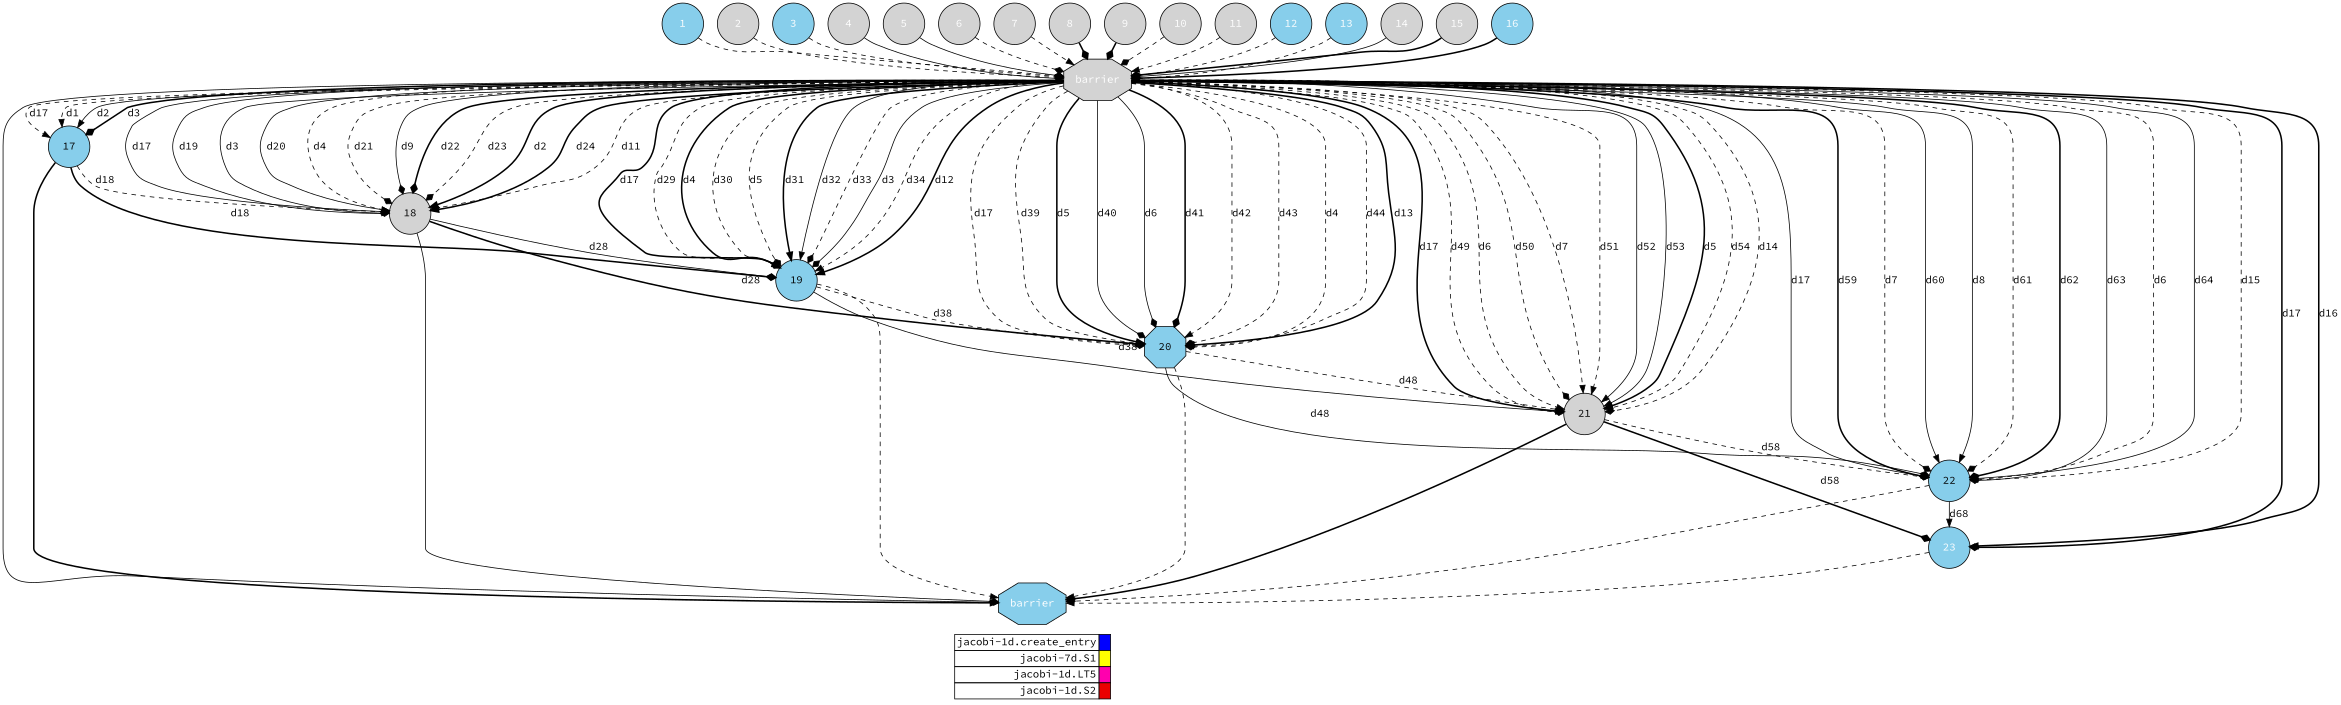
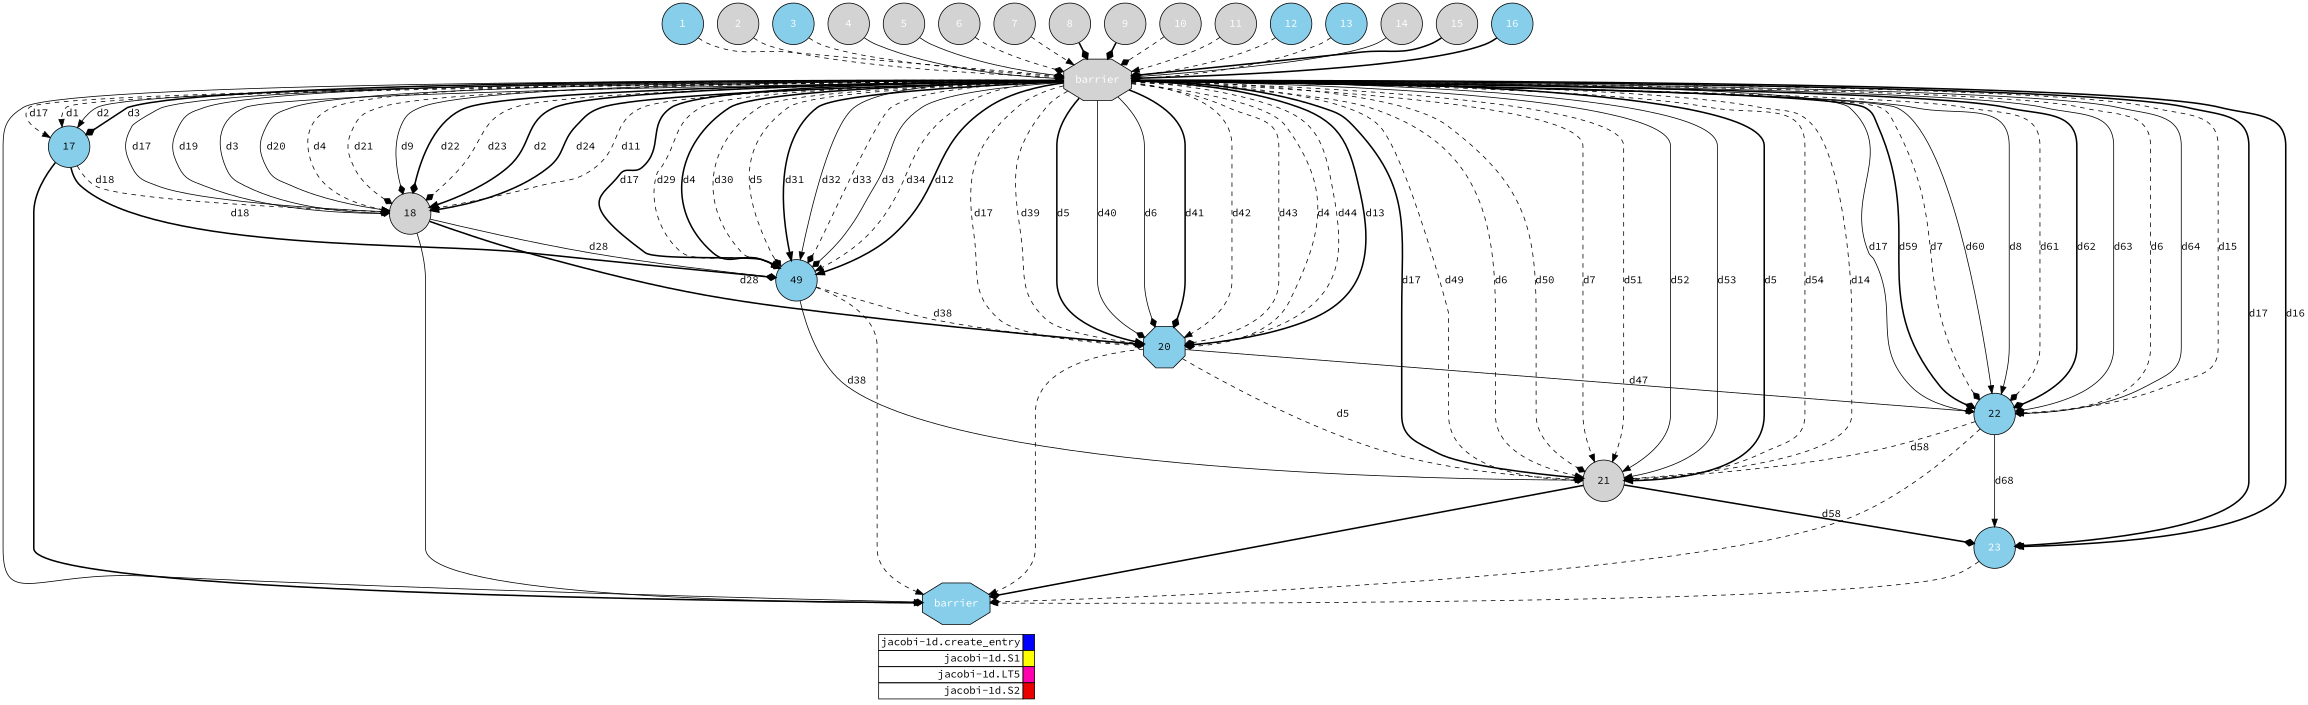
(796, 280) -> (796, 280)
(1408, 381) -> (1343, 414)
(1320, 414) -> (1639, 381)
(1745, 450) -> (1807, 462)
(1058, 658) -> (982, 658)
